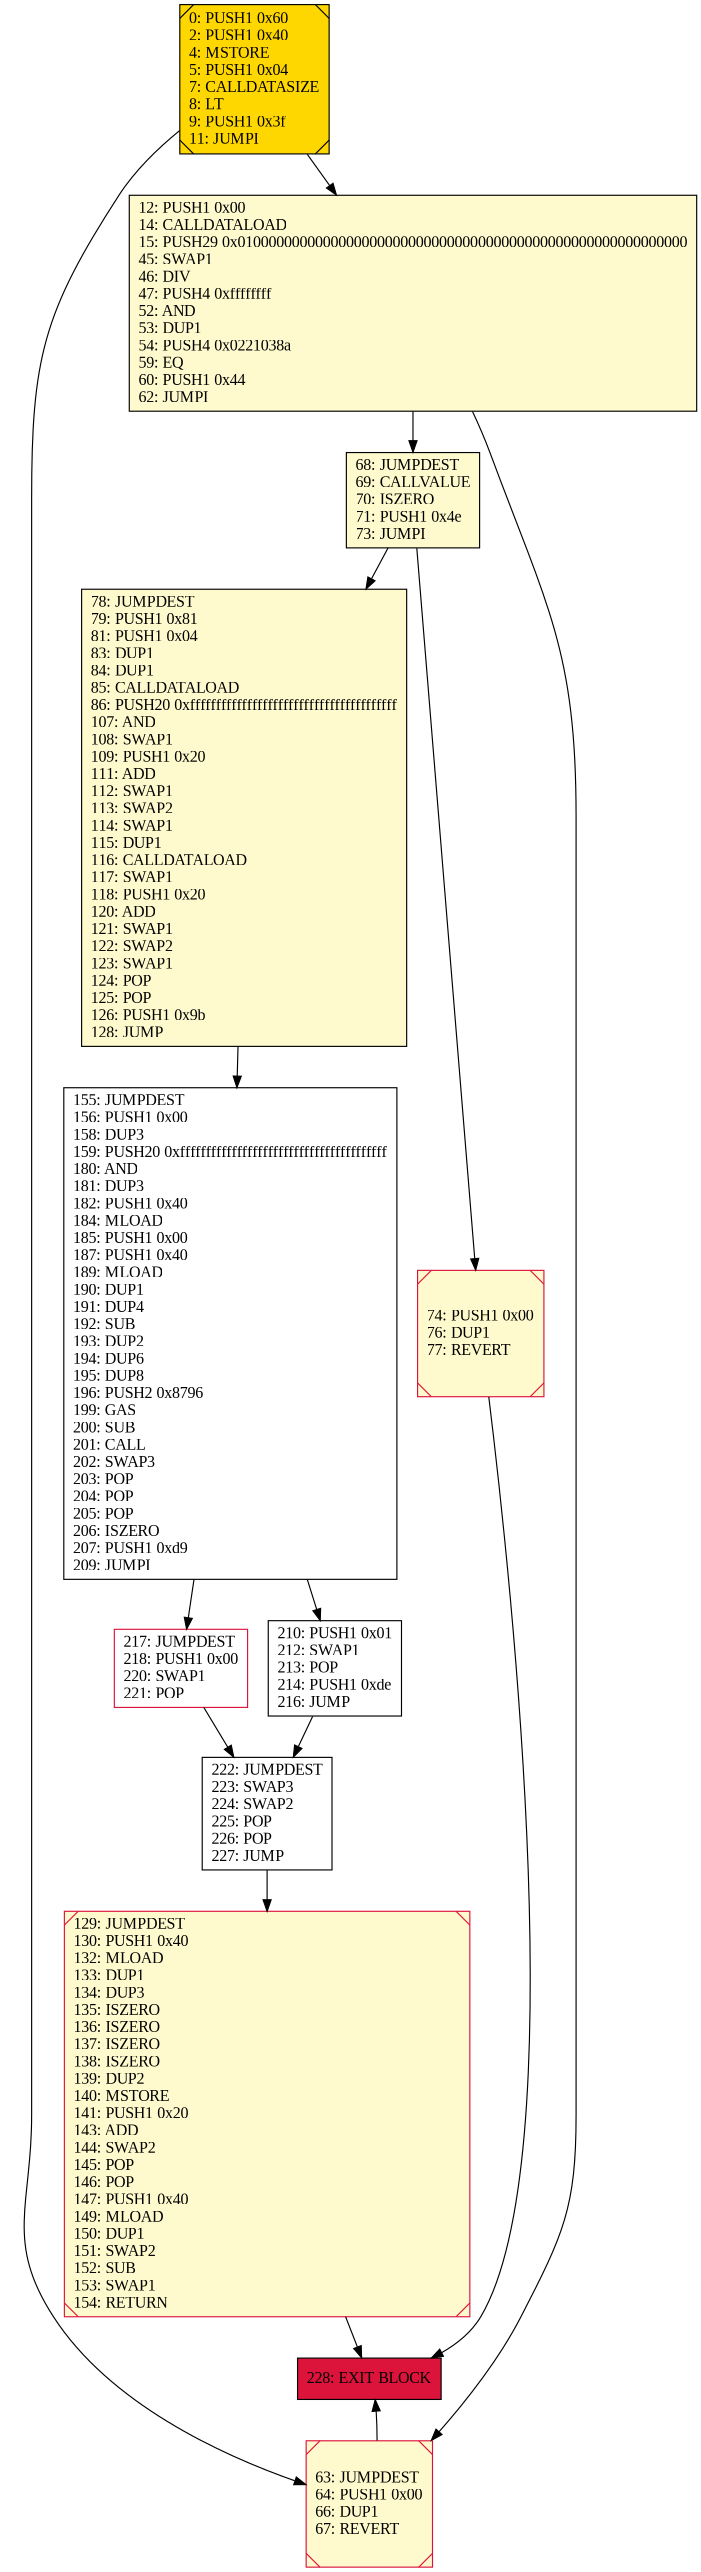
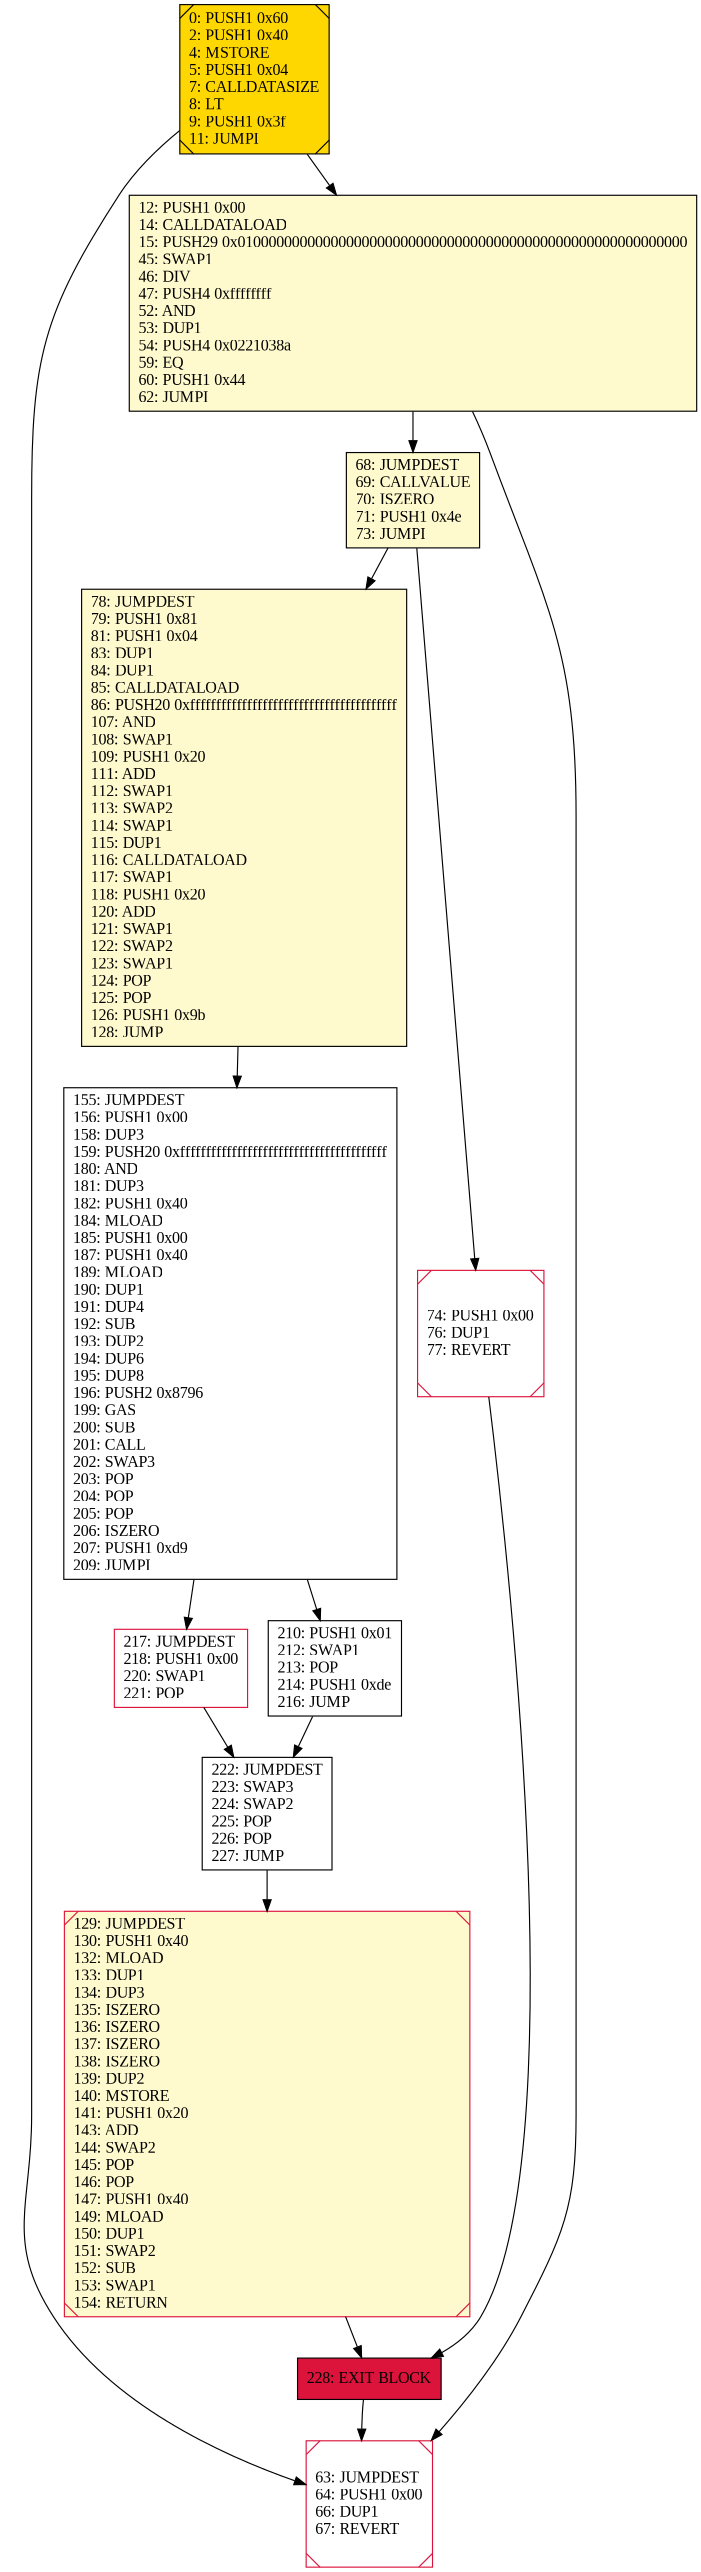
(481, 1334) -> (481, 1334)
(377, 2426) -> (362, 2414)
(369, 2504) -> (369, 2504)
